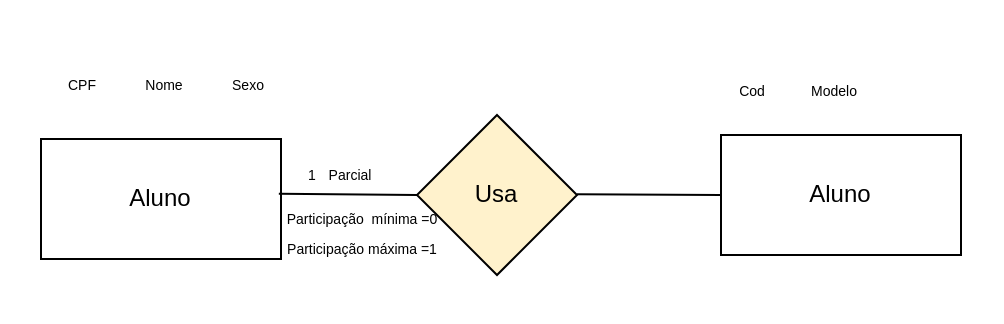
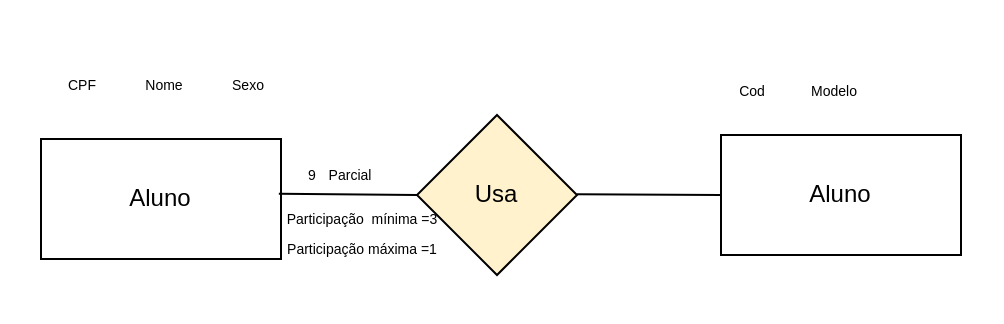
(313, 173) -> (313, 173)
(363, 231) -> (363, 231)
